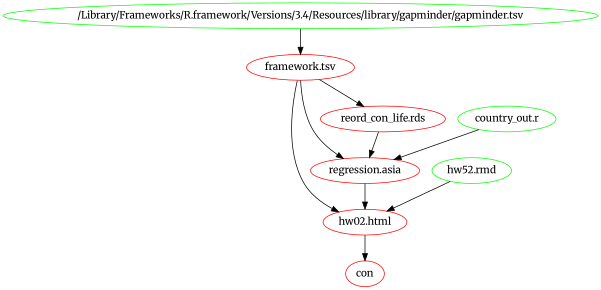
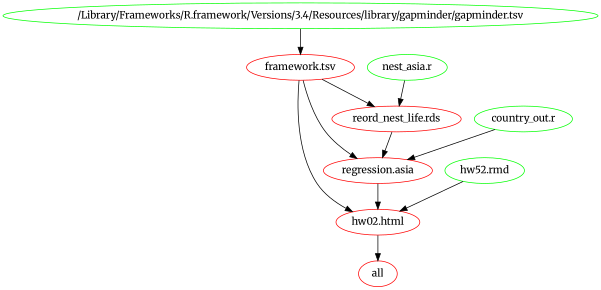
none -> (407, 67)
(383, 119) -> (397, 119)
(365, 274) -> (378, 274)
